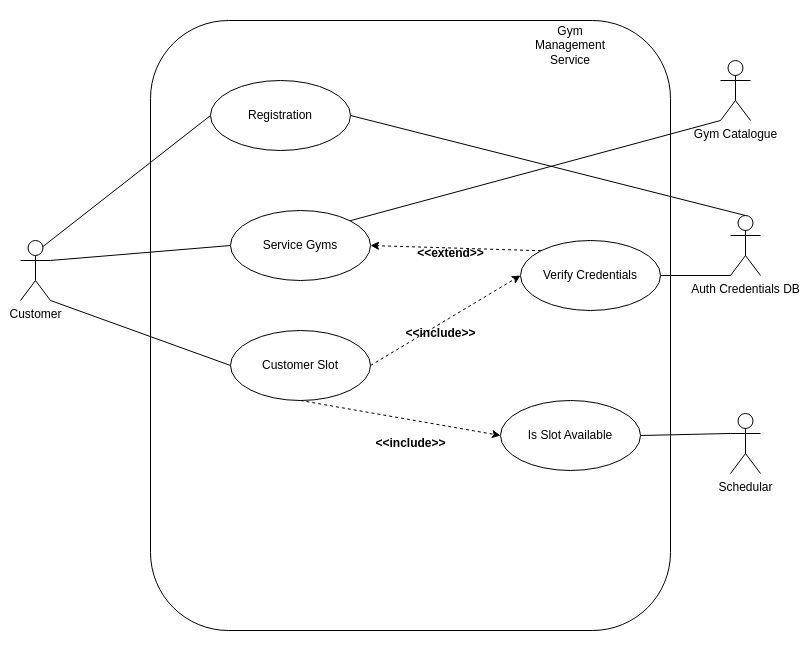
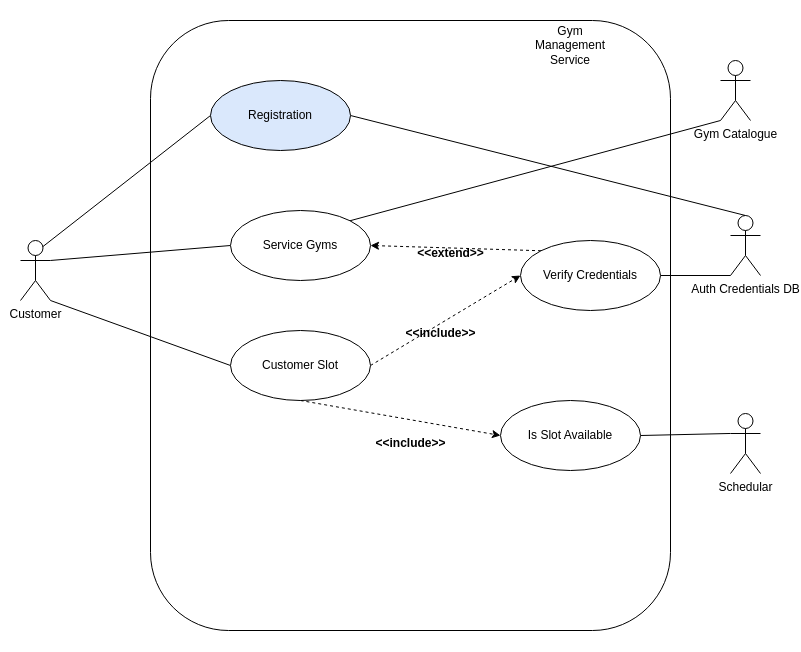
(281, 116) -> (281, 116)
